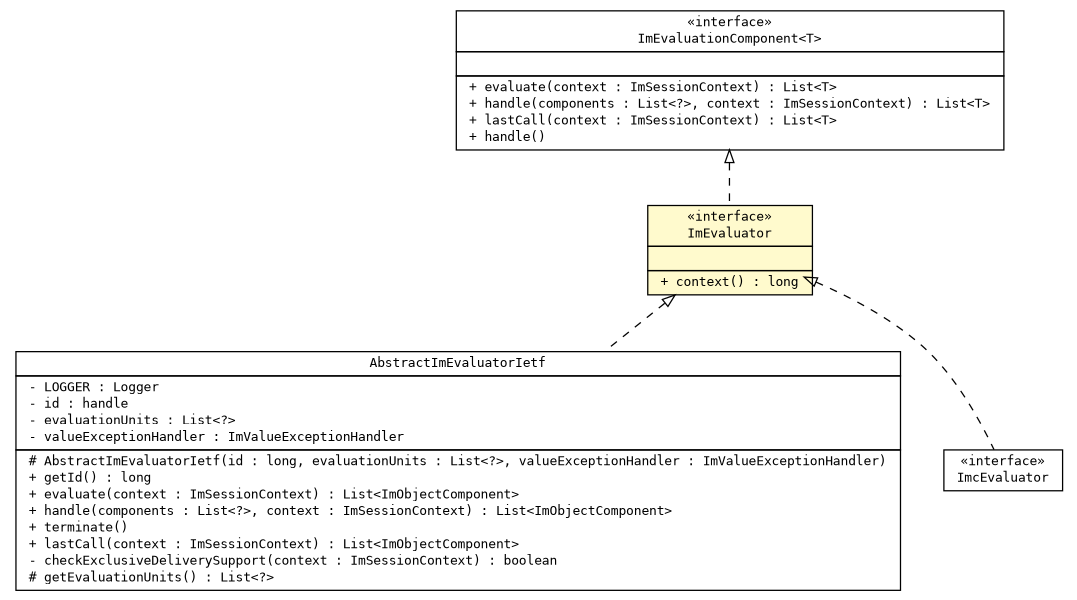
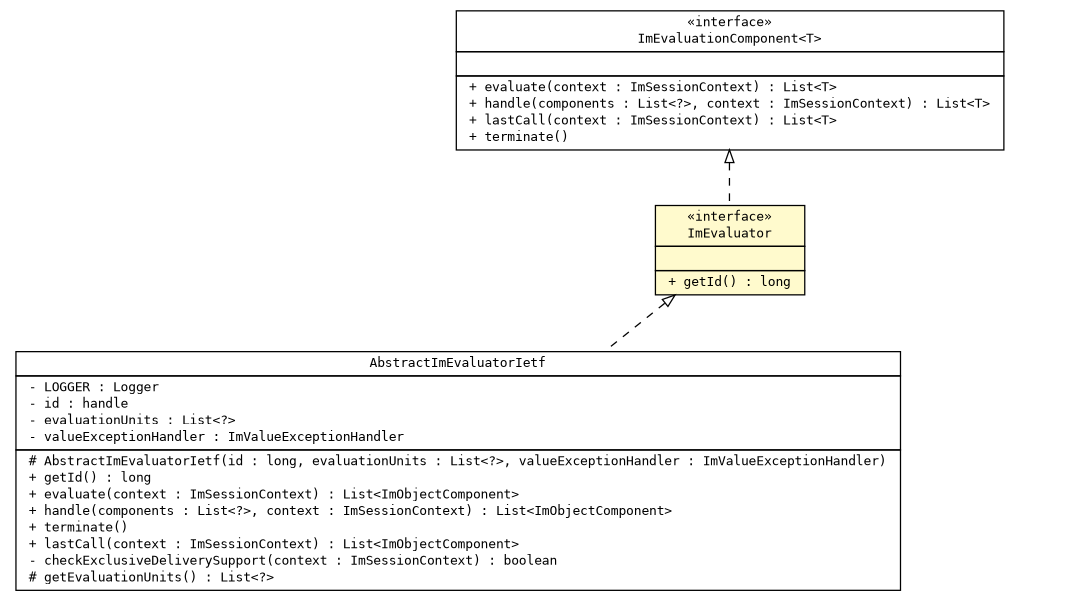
(508, 137) -> (519, 137)
(730, 282) -> (730, 282)
(1003, 470) -> none
